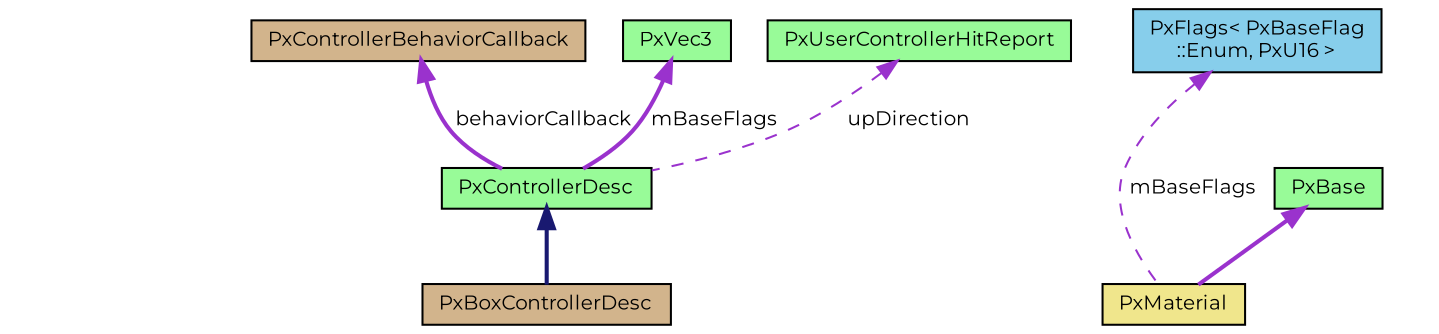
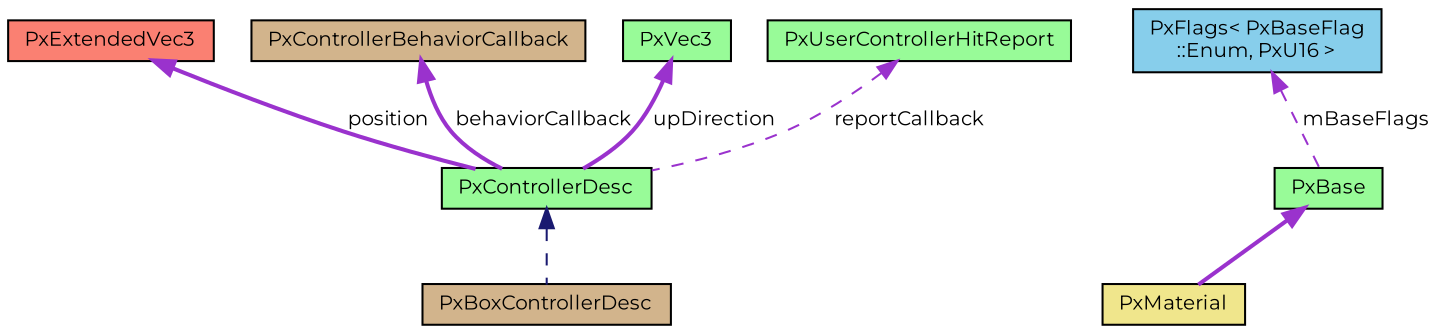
none -> (111, 41)
(713, 120) -> (713, 120)
(907, 120) -> (907, 120)
(1123, 176) -> (1300, 129)
(547, 257) -> (547, 257)
